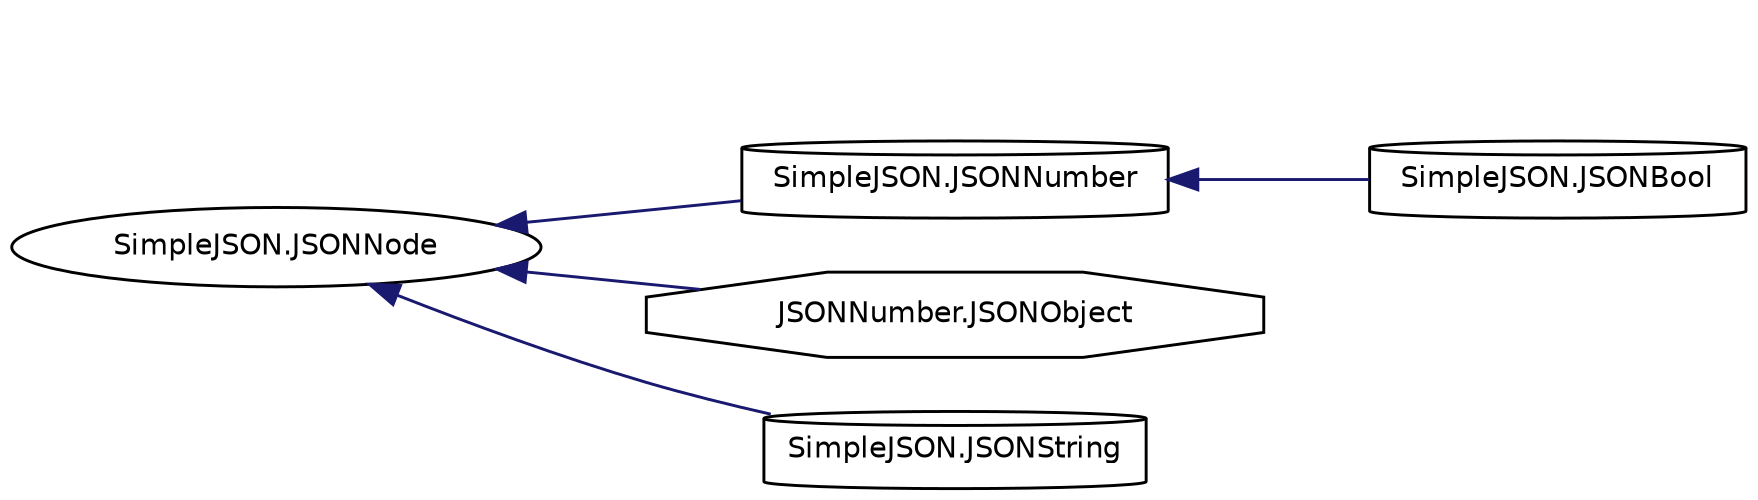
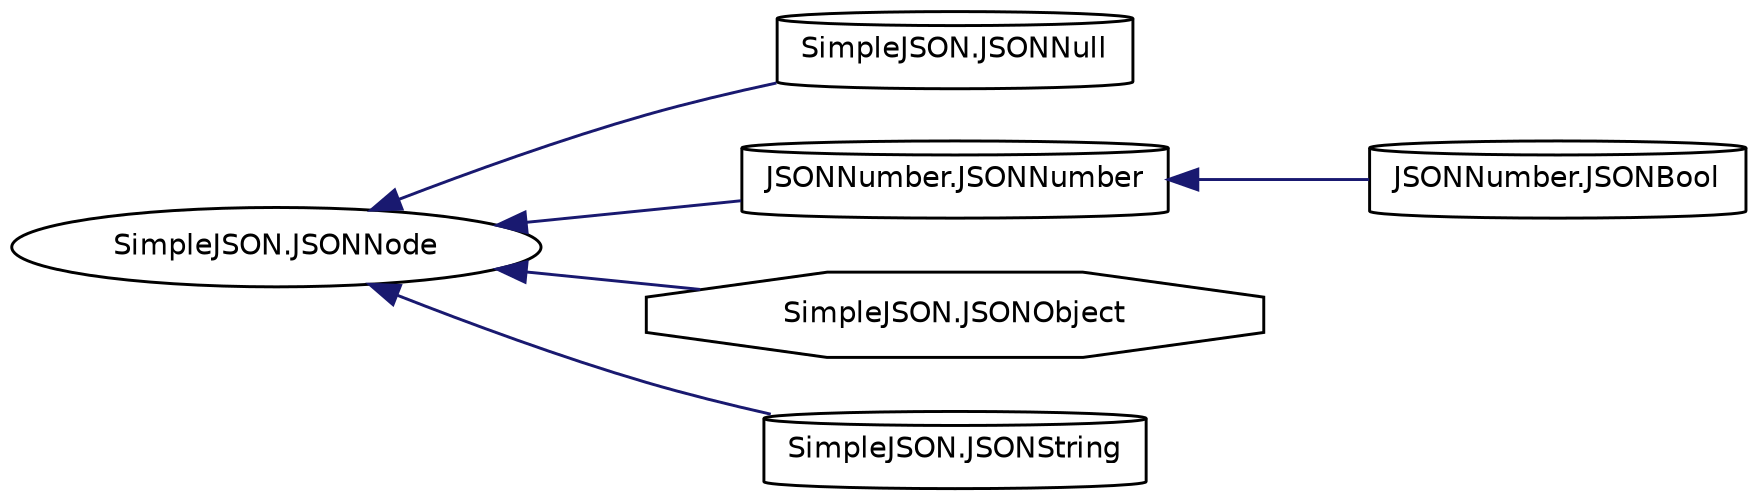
none -> (955, 50)
(955, 180) -> (955, 180)
(1558, 180) -> (1558, 180)
(955, 315) -> (955, 315)
